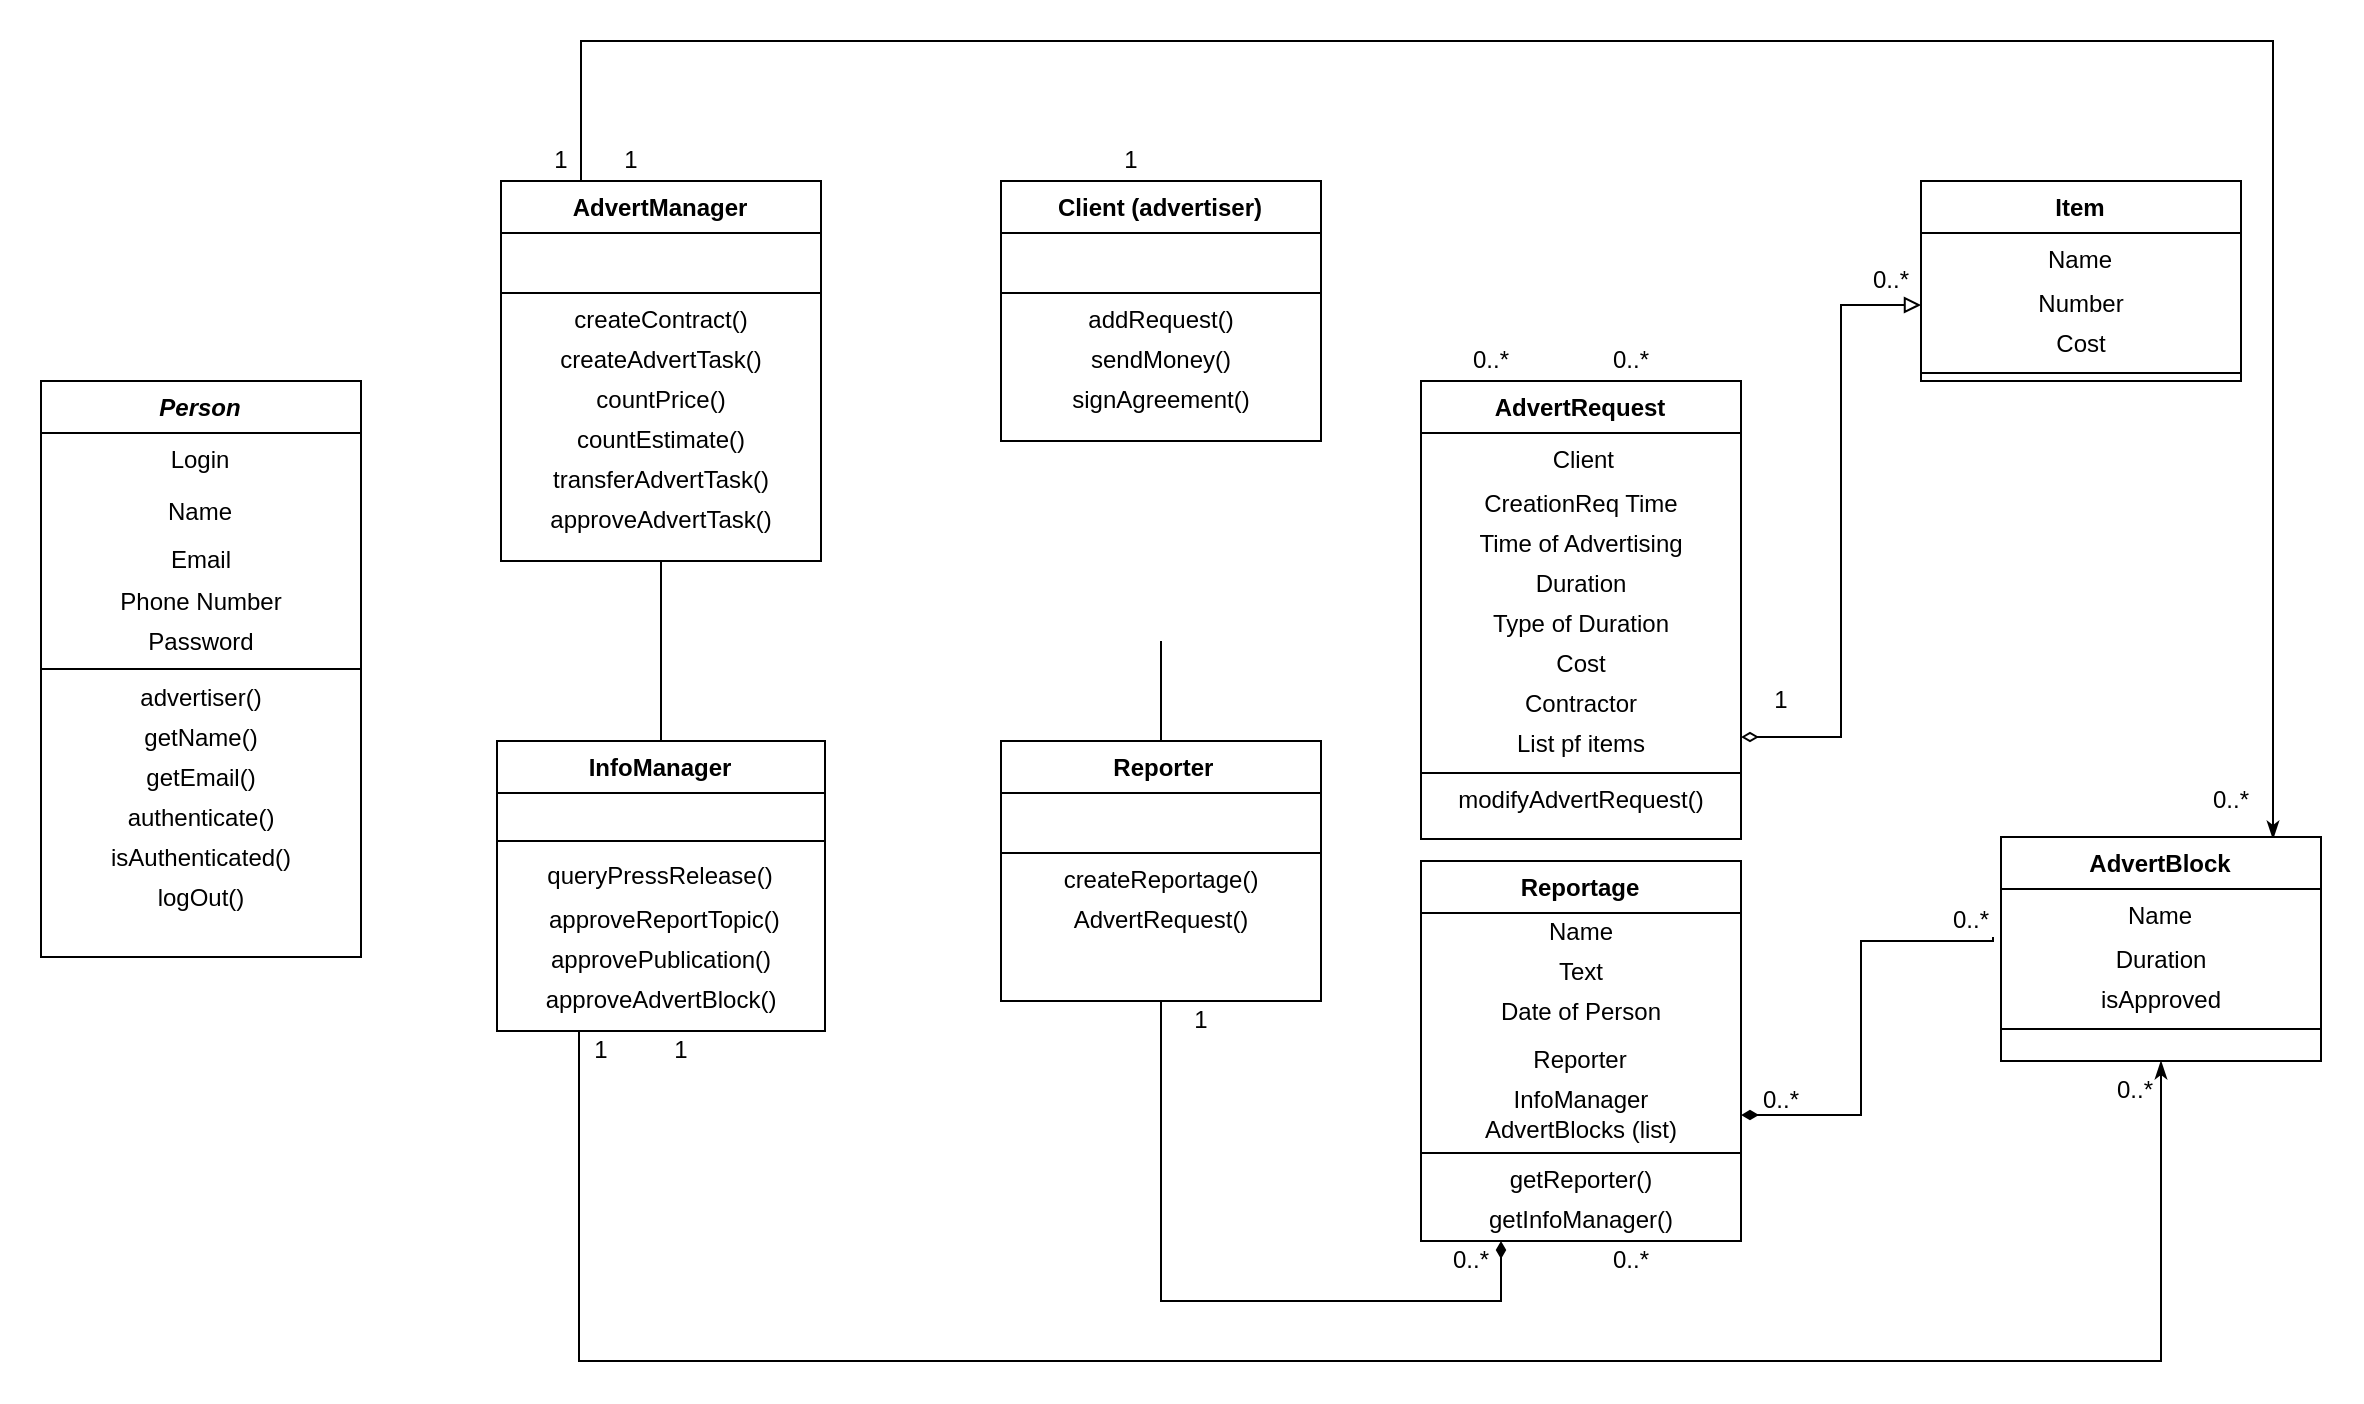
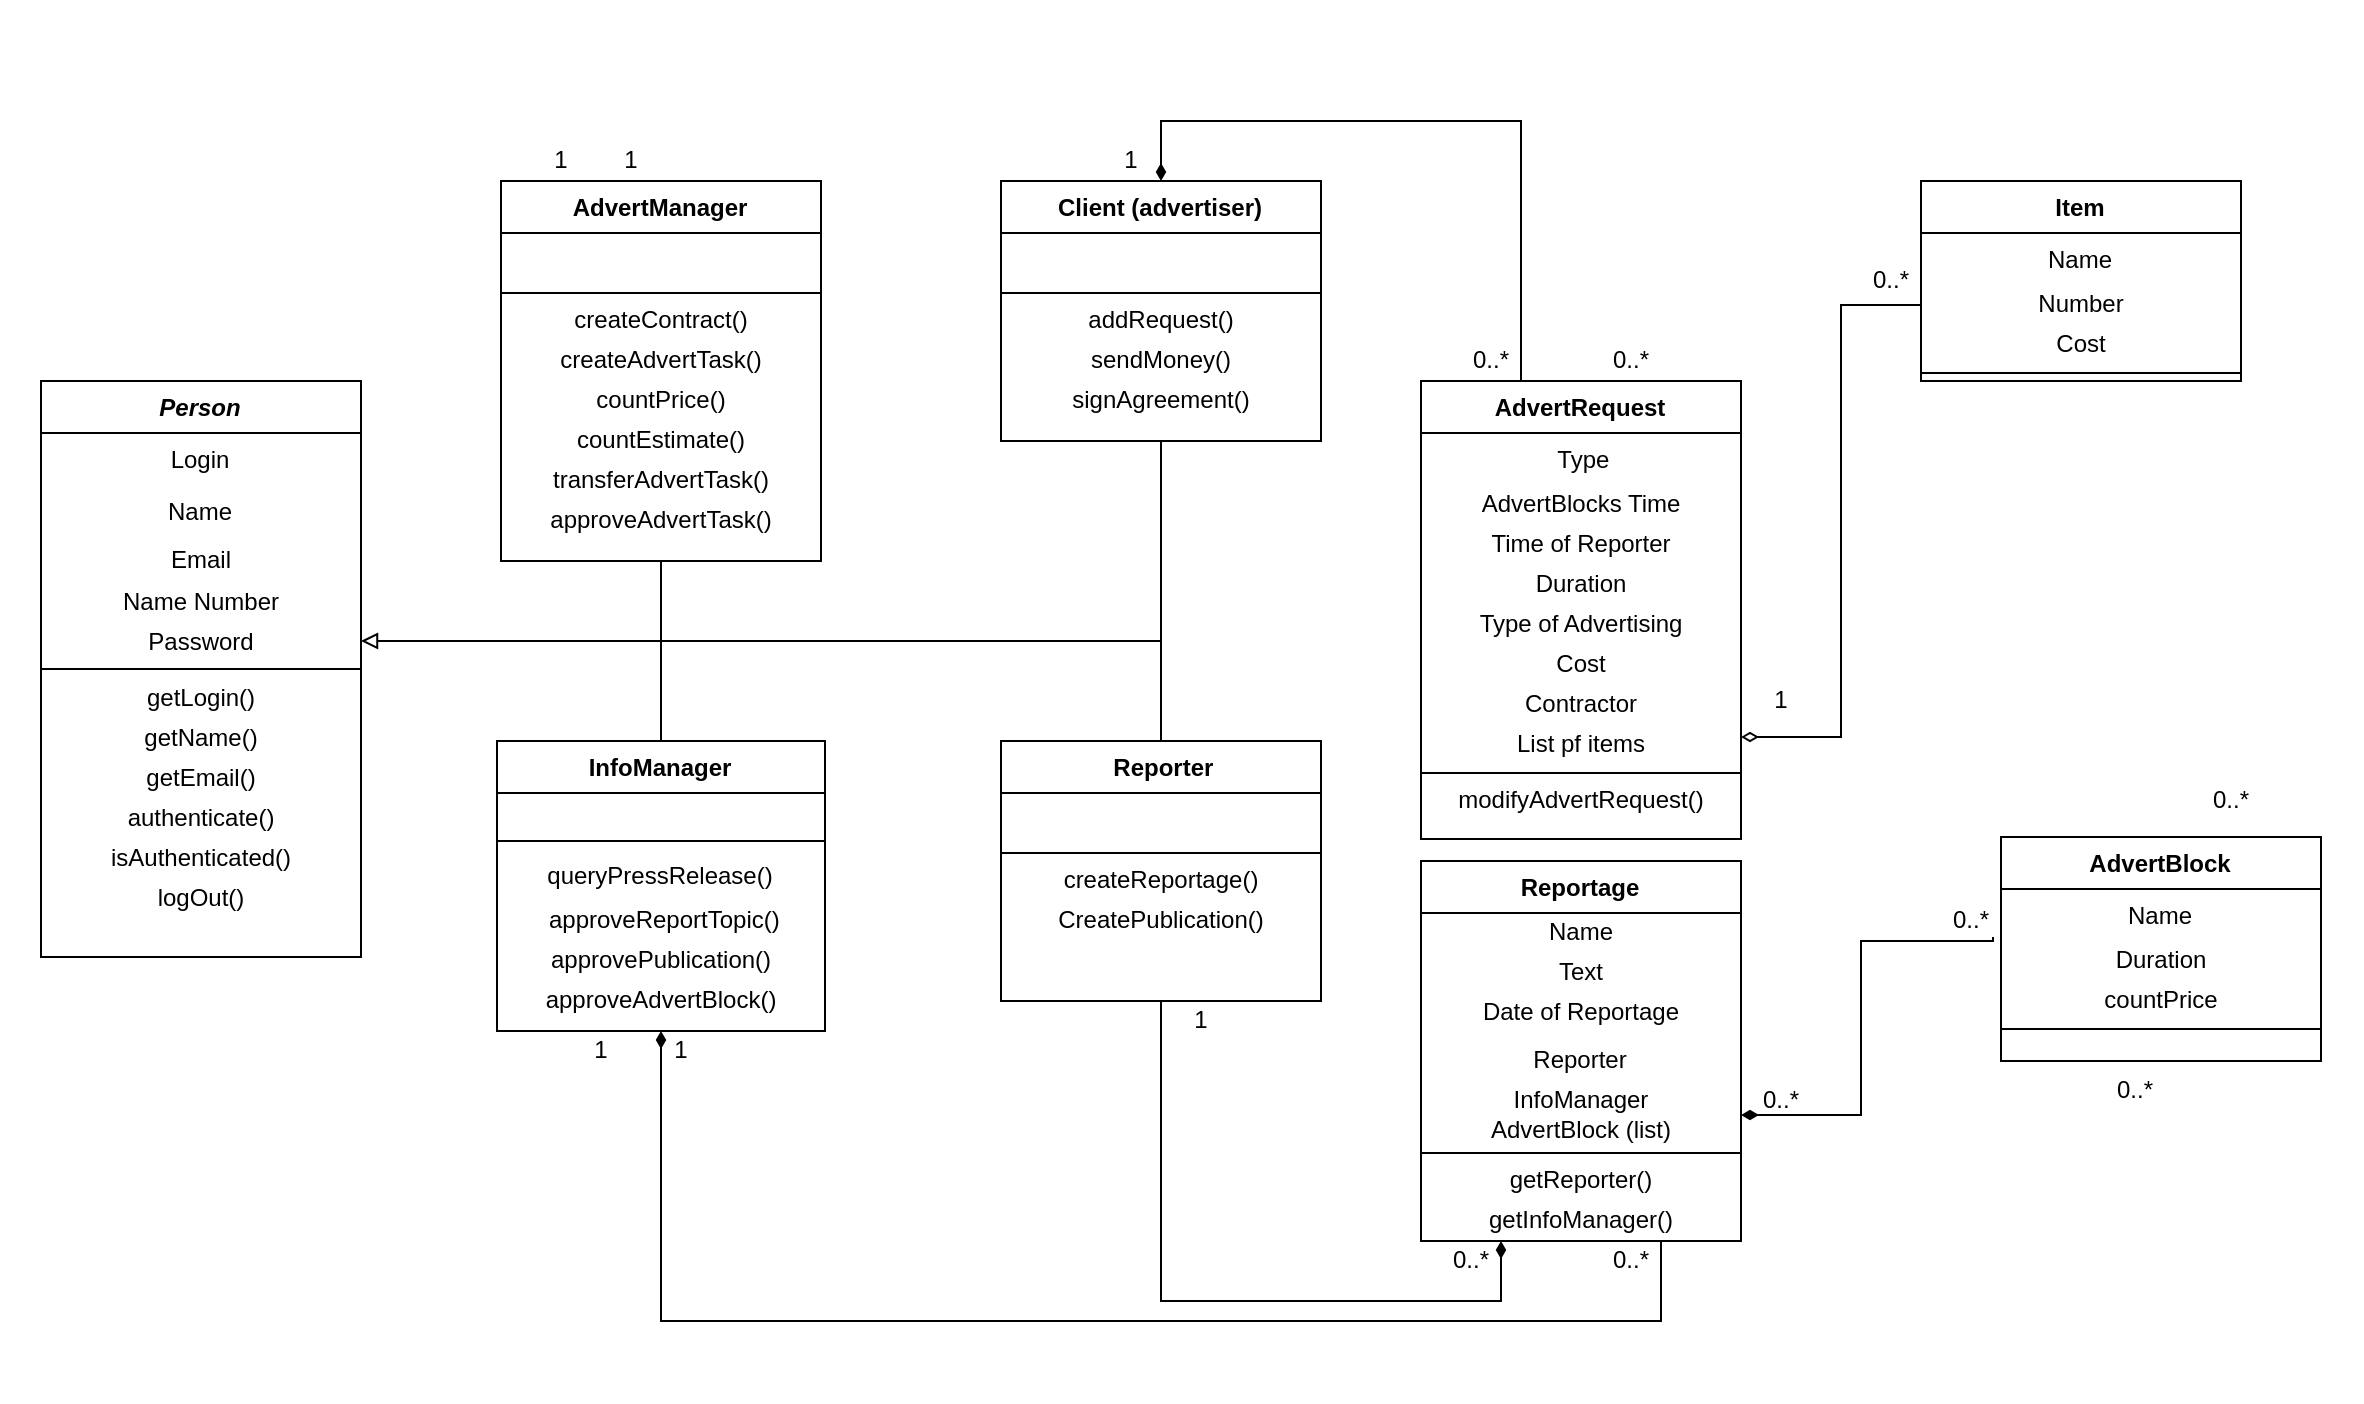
(1750, 41) -> none
none -> (1450, 121)
(1903, 305) -> (1910, 305)
(1580, 460) -> (1580, 460)
(1582, 505) -> (1582, 505)
(1582, 545) -> (1582, 545)
(202, 601) -> (202, 601)
(1582, 625) -> (1582, 625)
none -> (1011, 641)
(202, 697) -> (202, 697)
(1162, 921) -> (1162, 921)
(2162, 1001) -> (2162, 1001)
(1582, 1013) -> (1582, 1013)
(1582, 1115) -> (1582, 1115)
none -> (1062, 1321)
(1351, 1361) -> none
